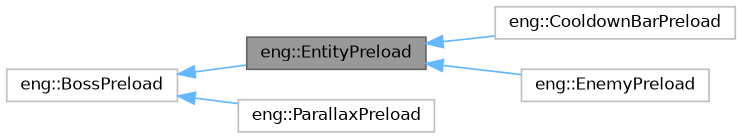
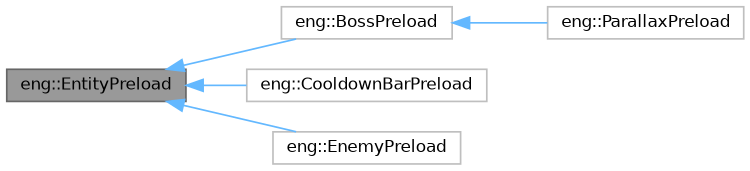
(220, 68) -> (240, 52)
